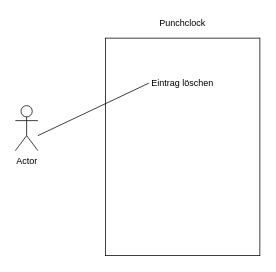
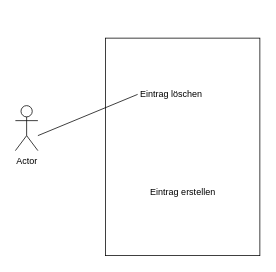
(183, 23) -> none
(183, 83) -> (171, 94)
none -> (183, 192)
